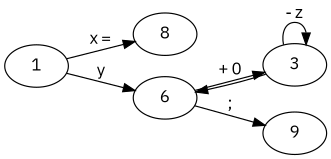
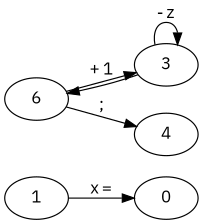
(165, 34) -> (166, 198)
(230, 70) -> (101, 70)
(95, 81) -> none
(295, 133) -> (166, 134)
